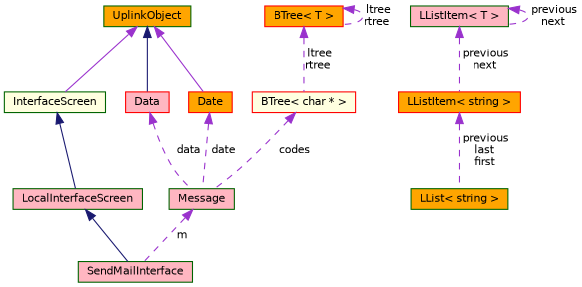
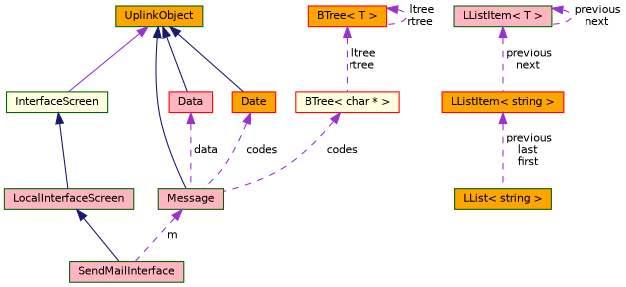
(182, 64) -> (211, 63)
none -> (160, 115)
(222, 151) -> (260, 151)
